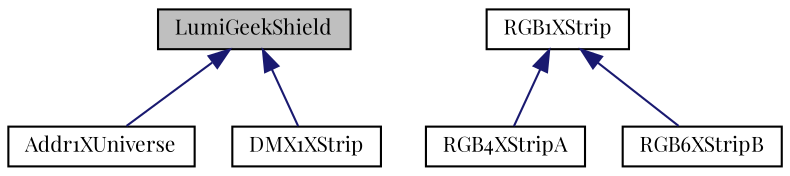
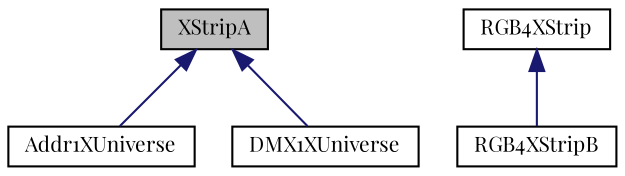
(254, 29) -> (215, 29)
(558, 29) -> (537, 29)
(307, 147) -> (325, 147)
(505, 147) -> none
(702, 147) -> (537, 147)
